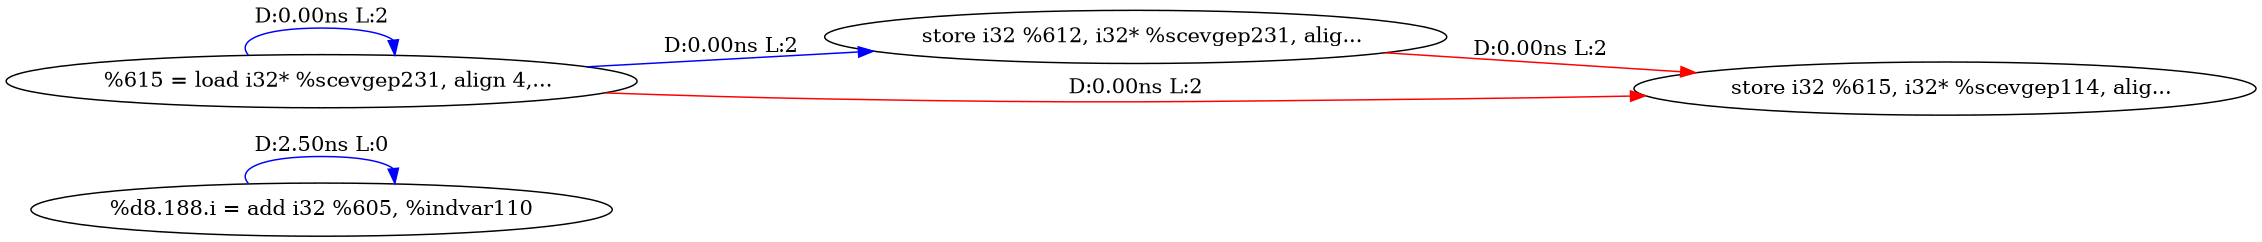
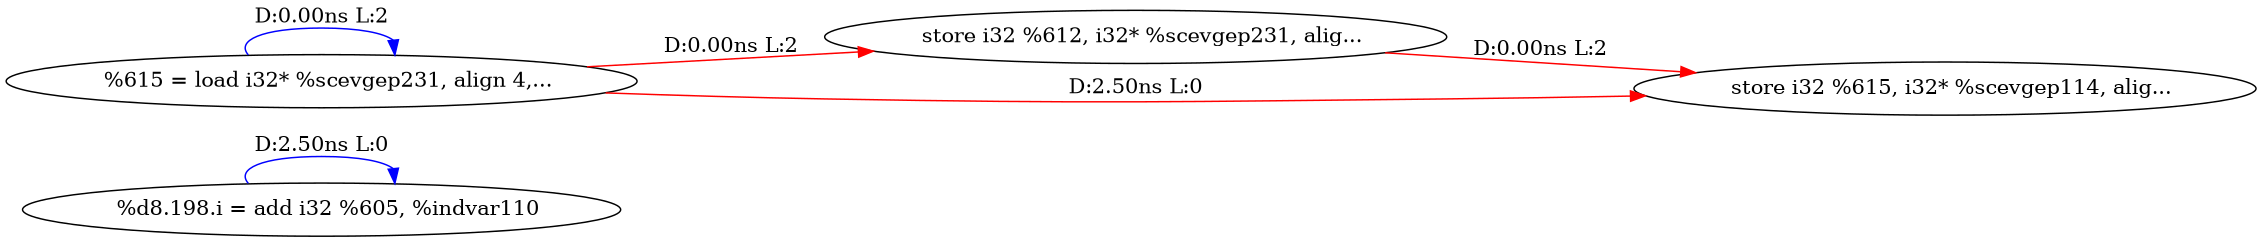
(723, 59) -> (723, 59)
(1136, 88) -> (1136, 88)
(322, 210) -> (322, 210)
